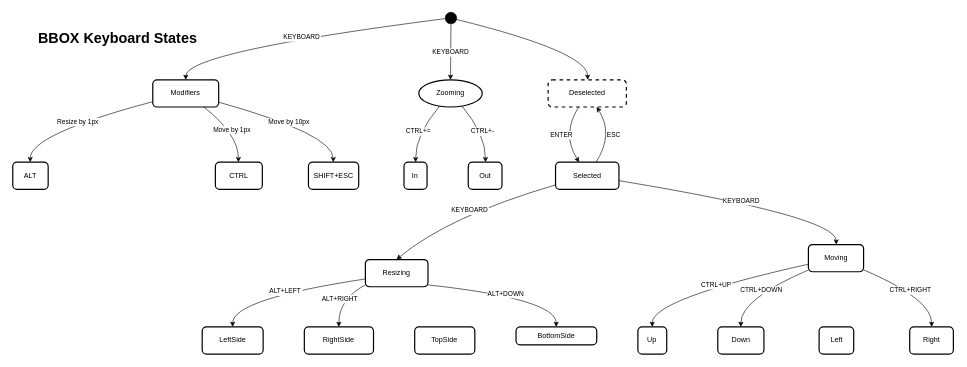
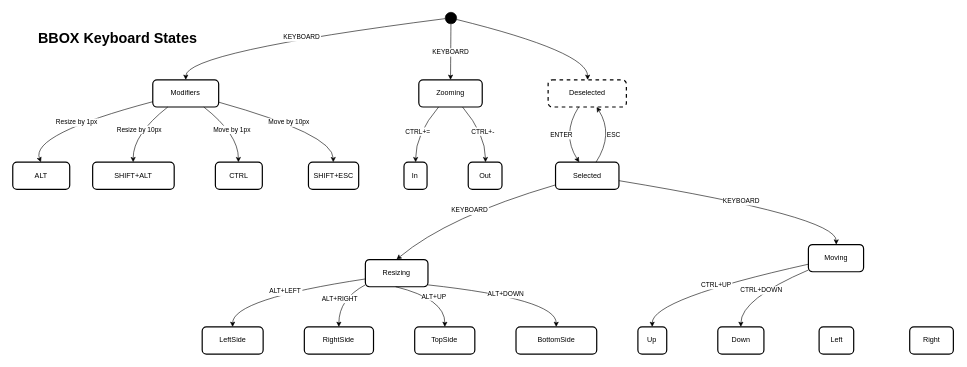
(450, 93) -> (450, 93)
none -> (144, 130)
(30, 176) -> (41, 176)
none -> (133, 176)
(904, 290) -> none
none -> (426, 298)
(556, 336) -> (556, 341)
